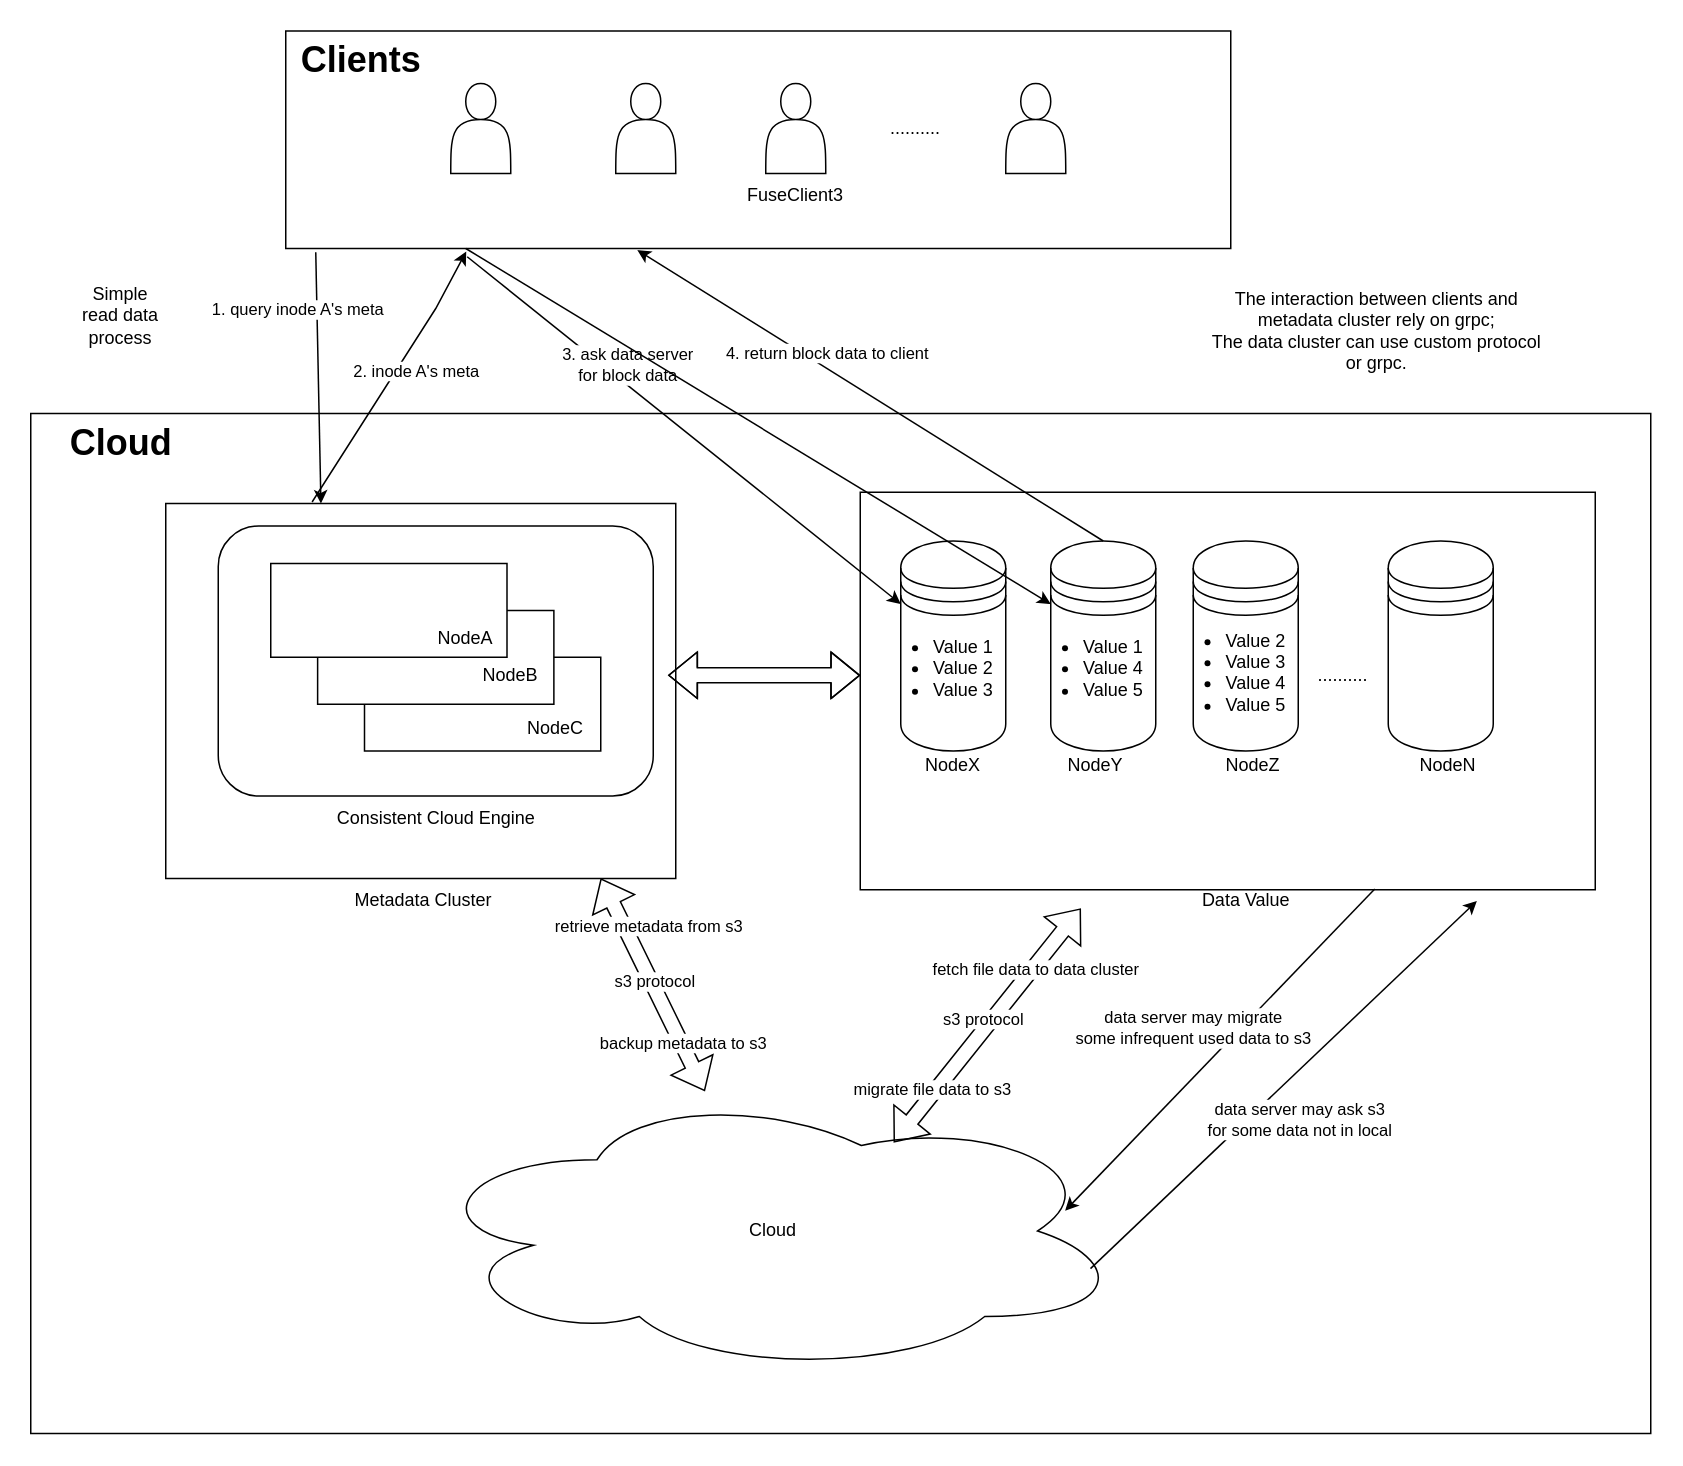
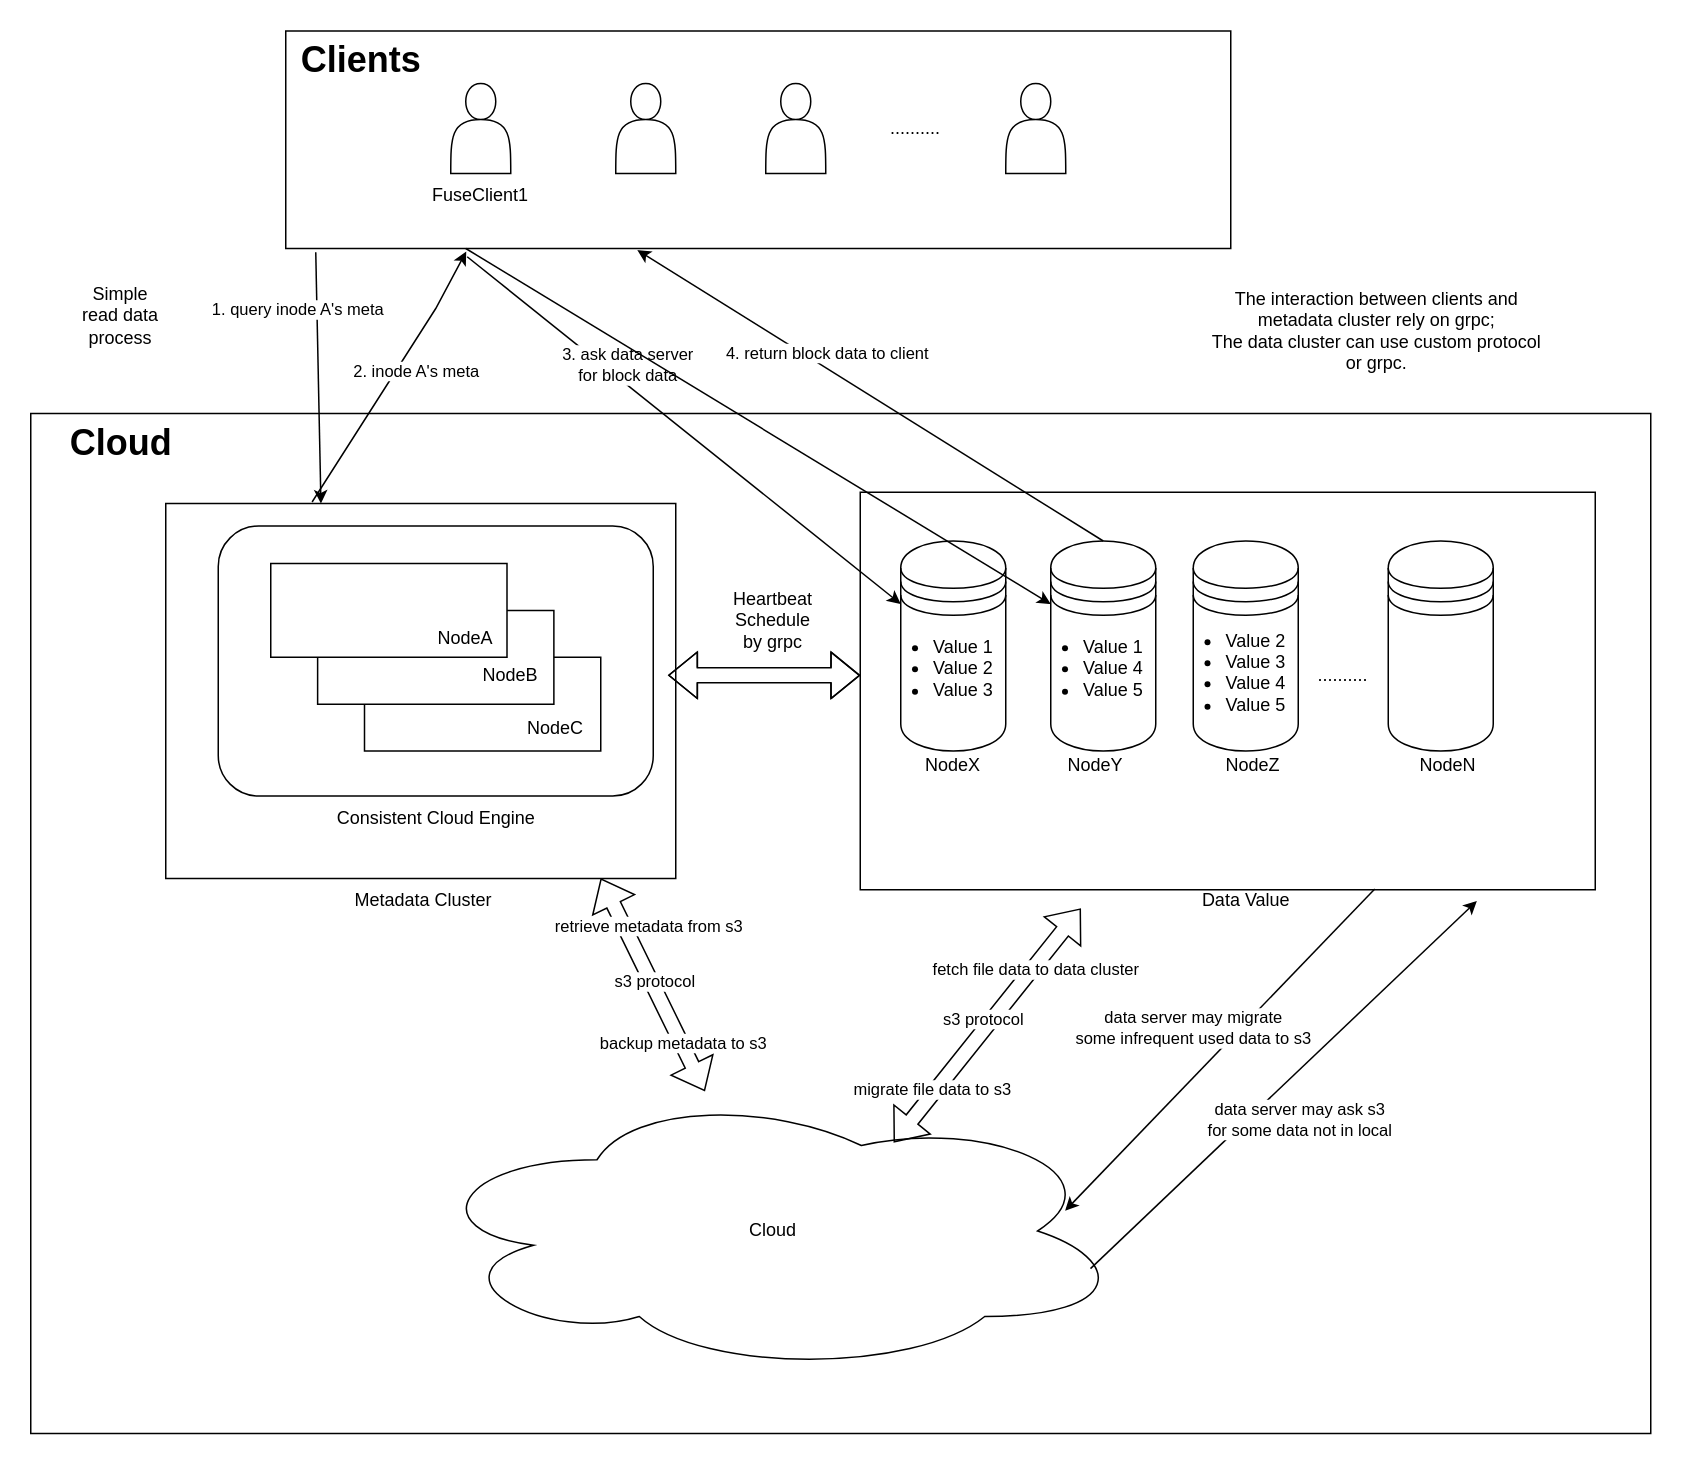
none -> (481, 196)
(796, 196) -> none
none -> (773, 620)
